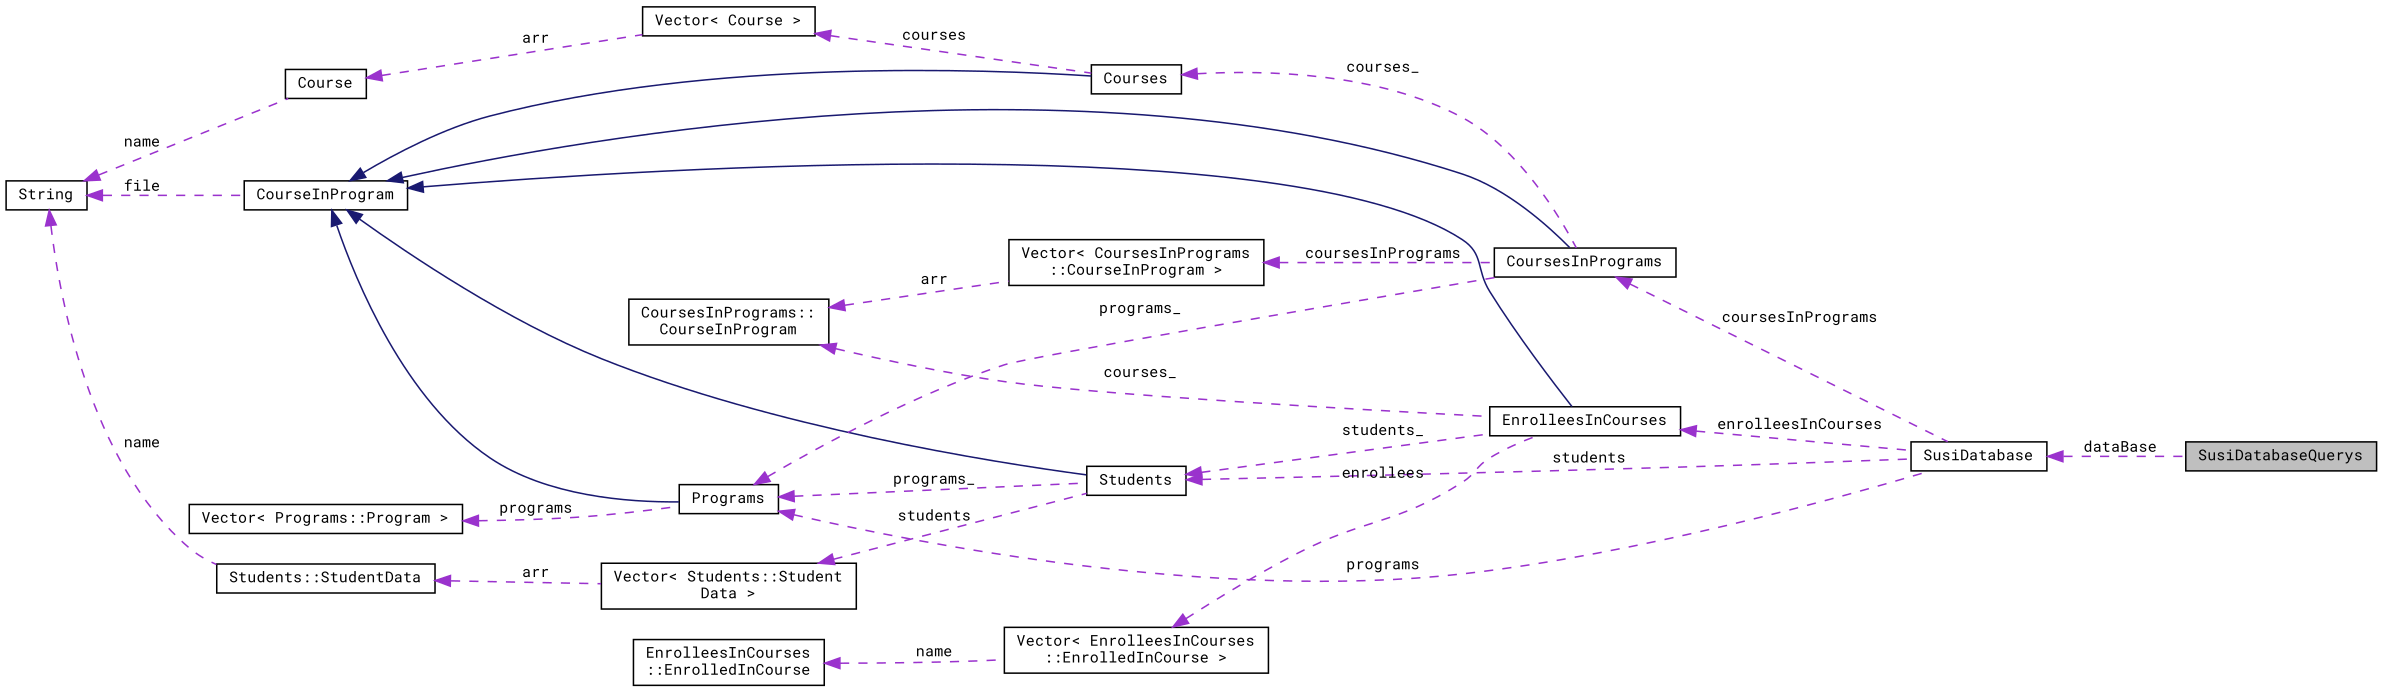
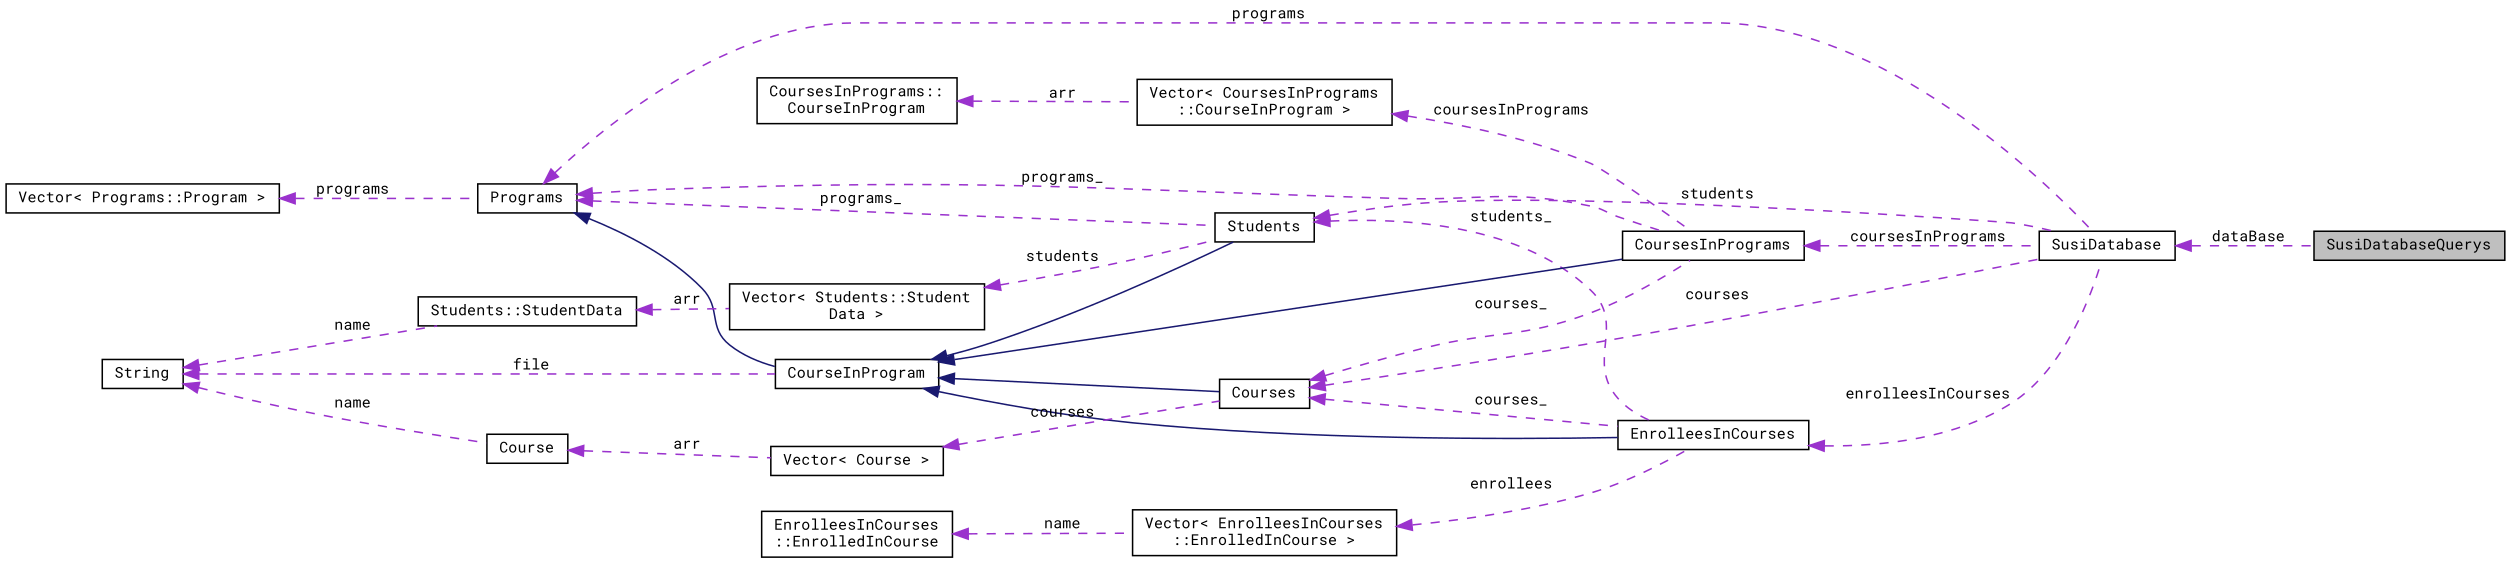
none -> (1683, 327)
(1161, 396) -> (1471, 413)
(457, 431) -> (695, 282)
